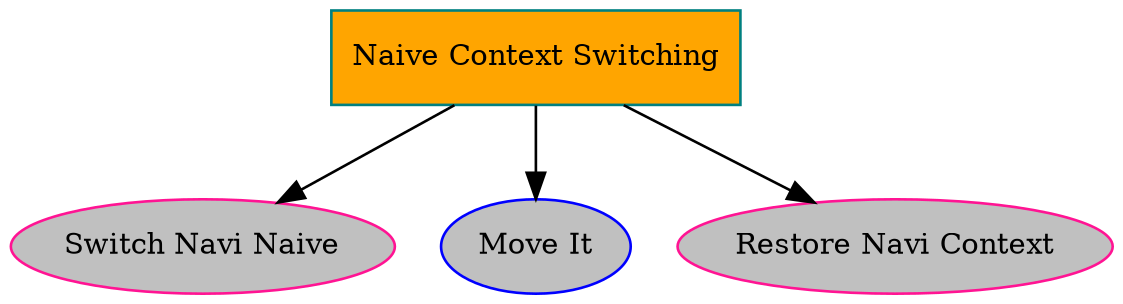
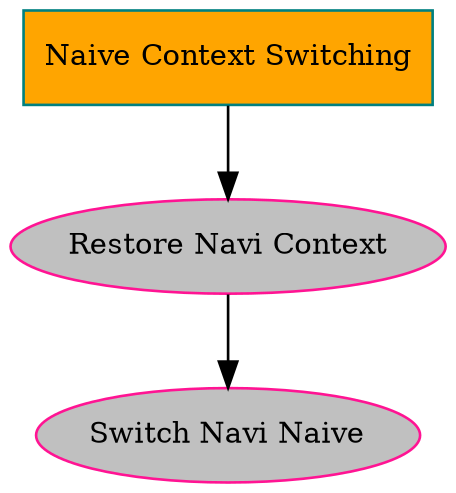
(378, 148) -> (228, 328)
(536, 246) -> none
